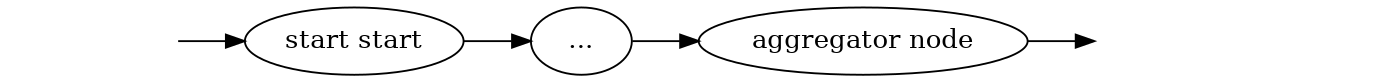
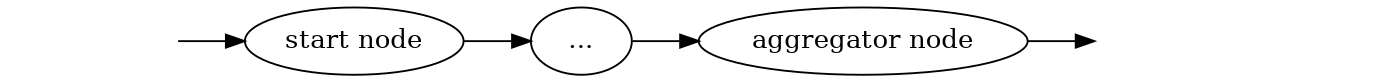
(354, 41) -> (354, 41)
